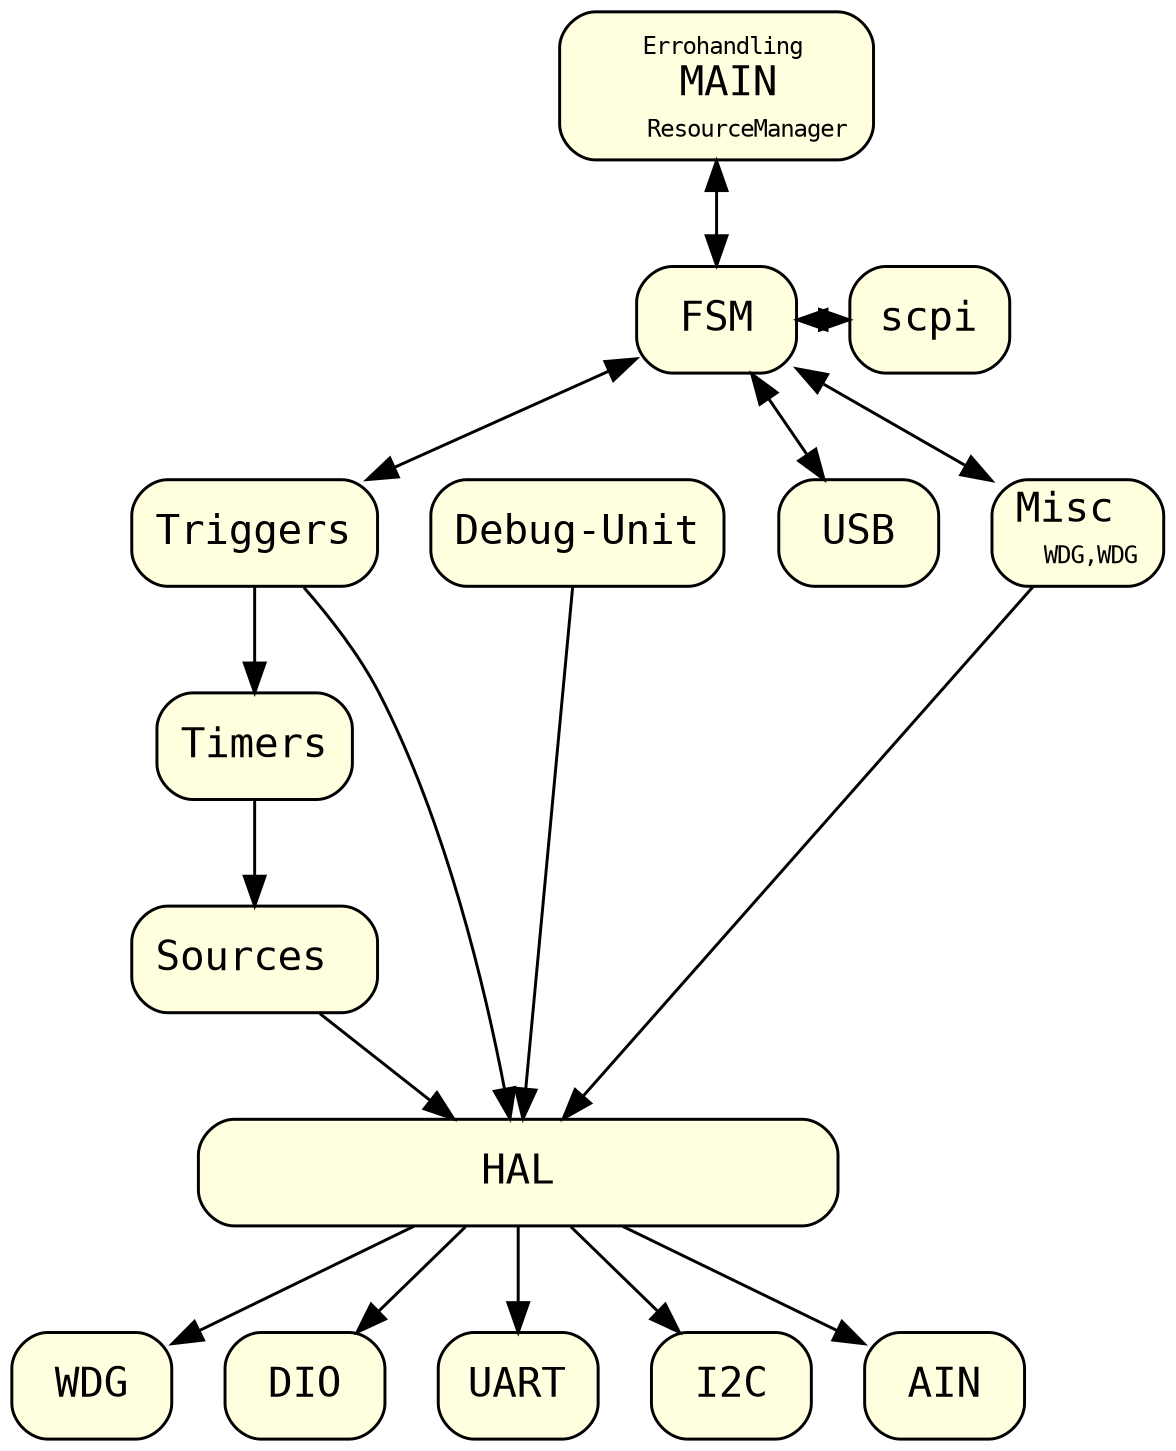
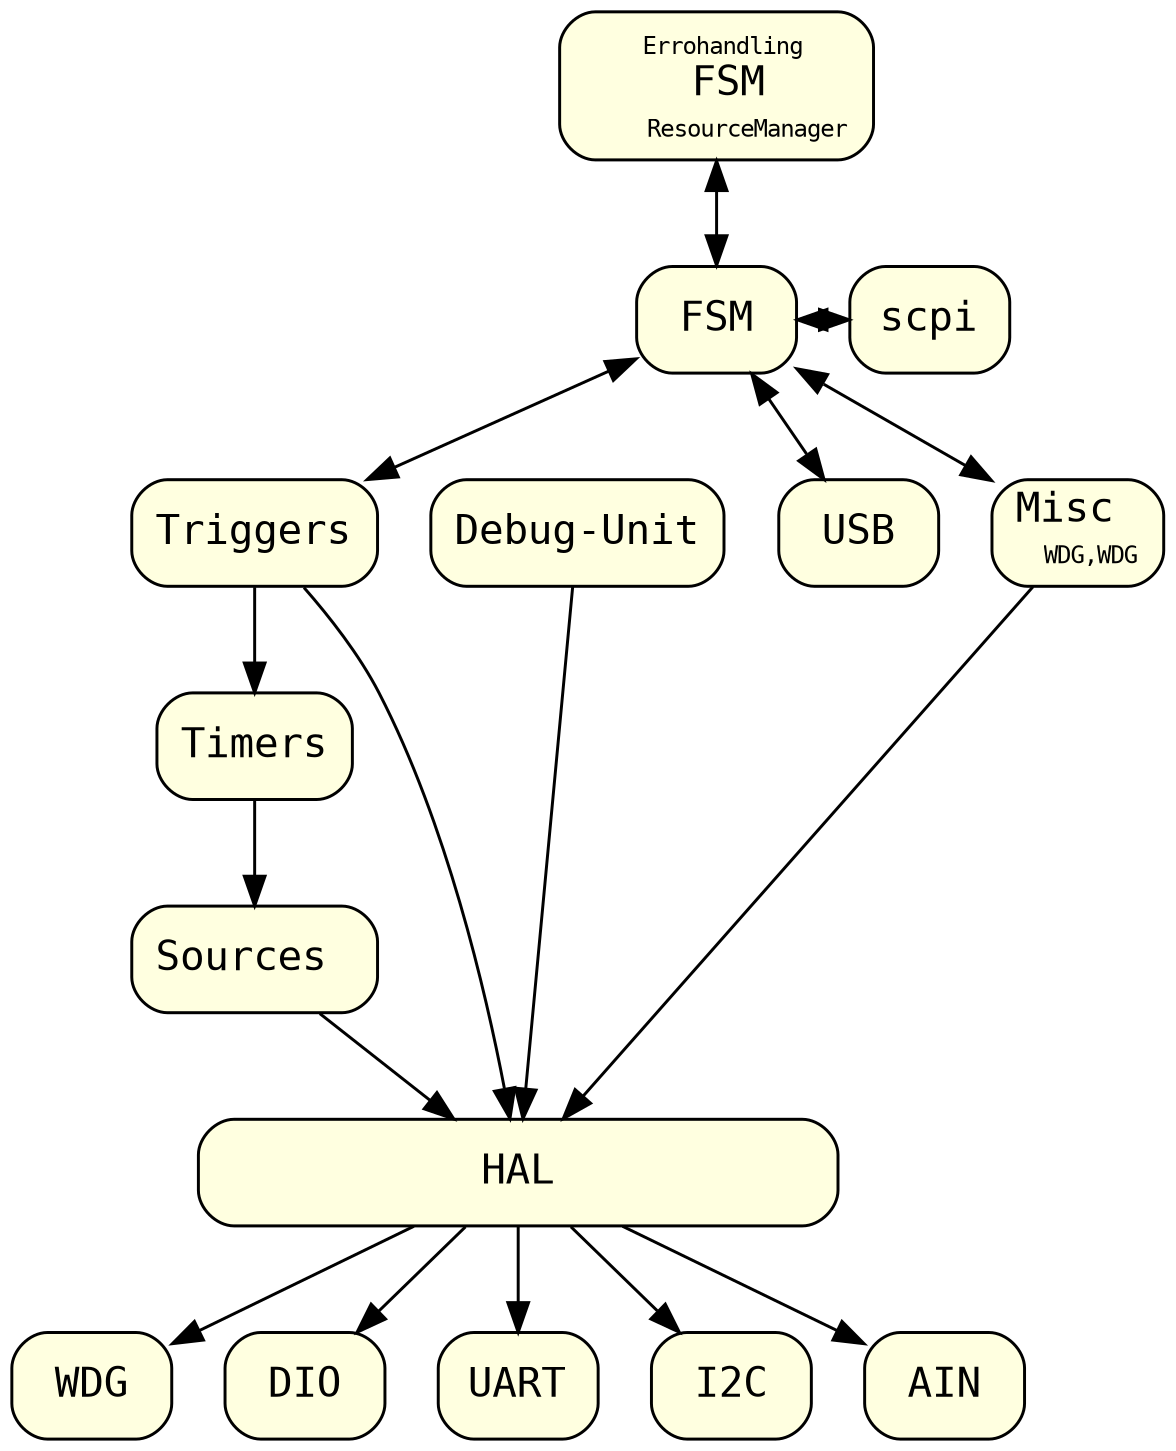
(717, 83) -> (717, 83)
